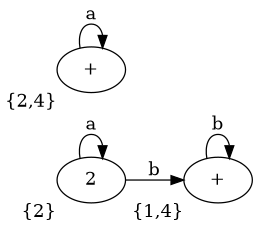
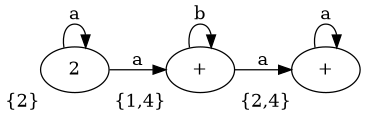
none -> (257, 70)
(155, 171) -> (138, 60)
